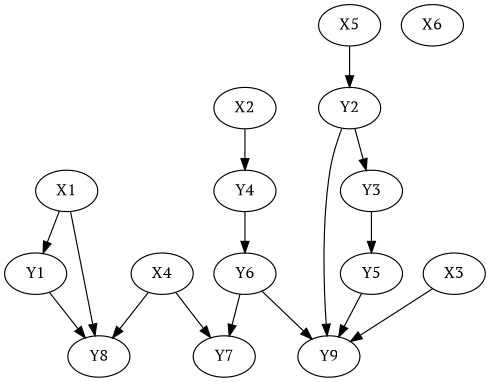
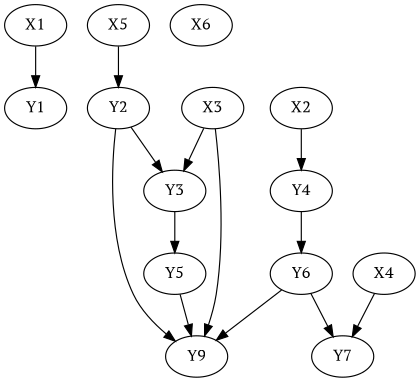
none -> (196, 144)
(99, 356) -> none
